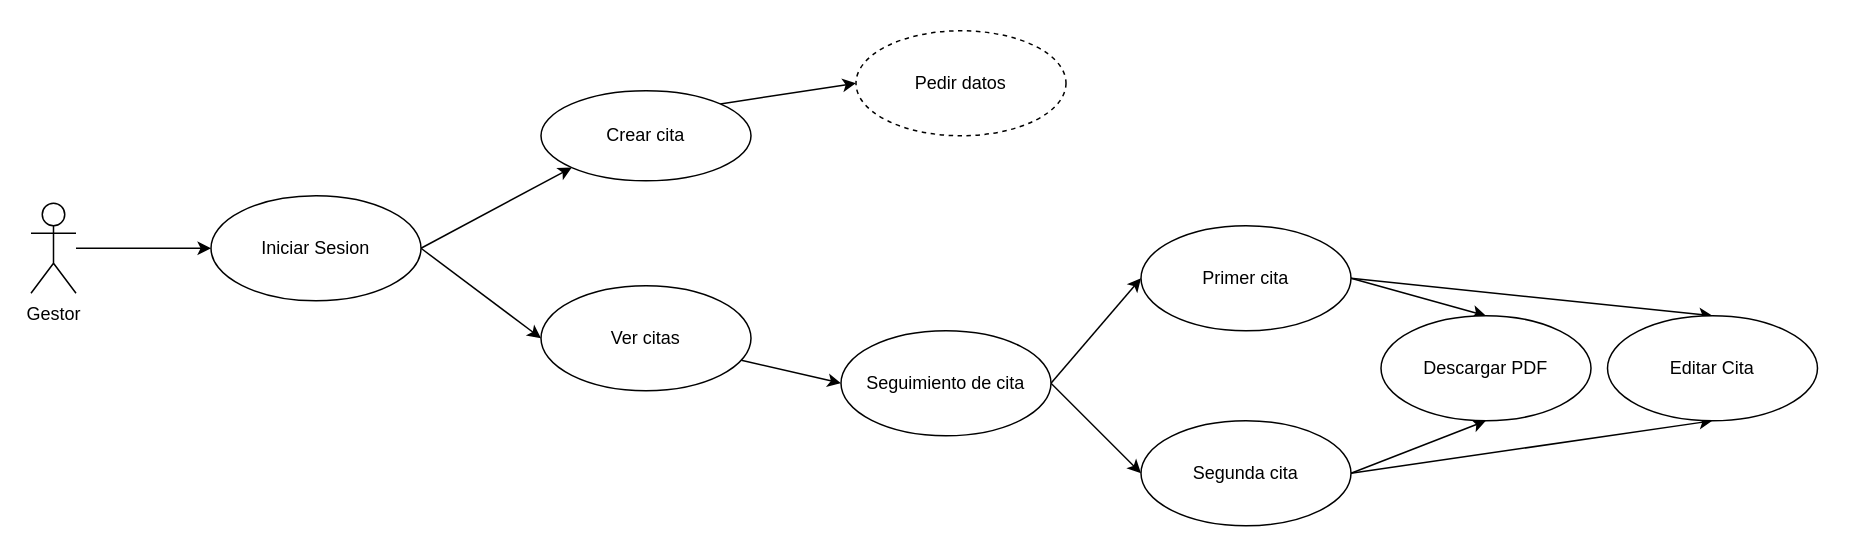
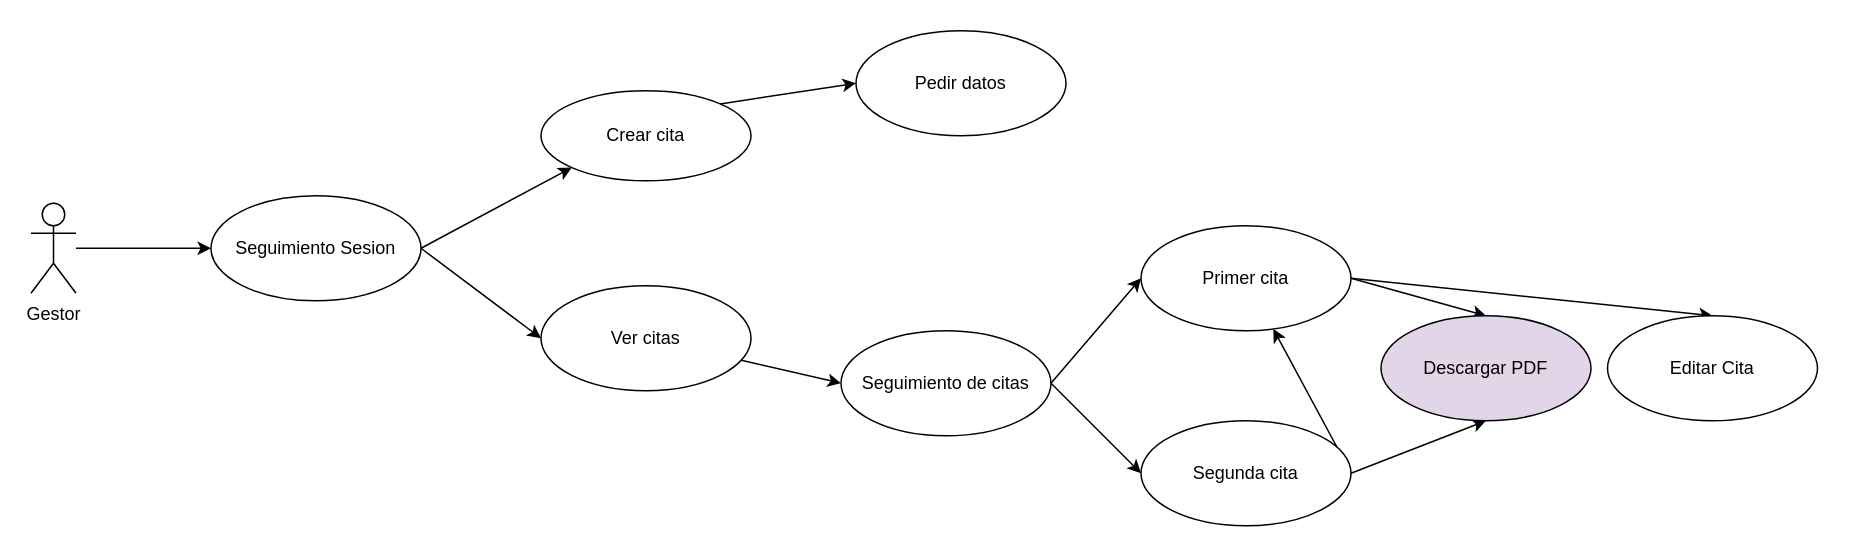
(961, 83) -> (961, 83)
(316, 248) -> (316, 248)
(1486, 368) -> (1486, 368)
(946, 383) -> (946, 383)
(1529, 447) -> (1307, 392)
